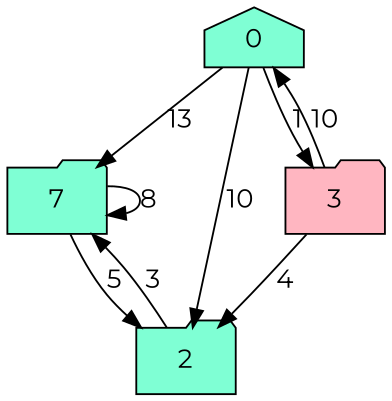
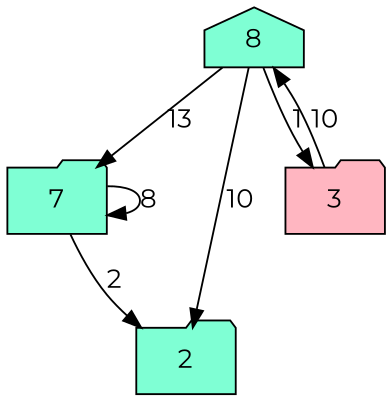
(254, 41) -> (254, 41)
(270, 274) -> none
(115, 281) -> (115, 281)
(138, 286) -> none
